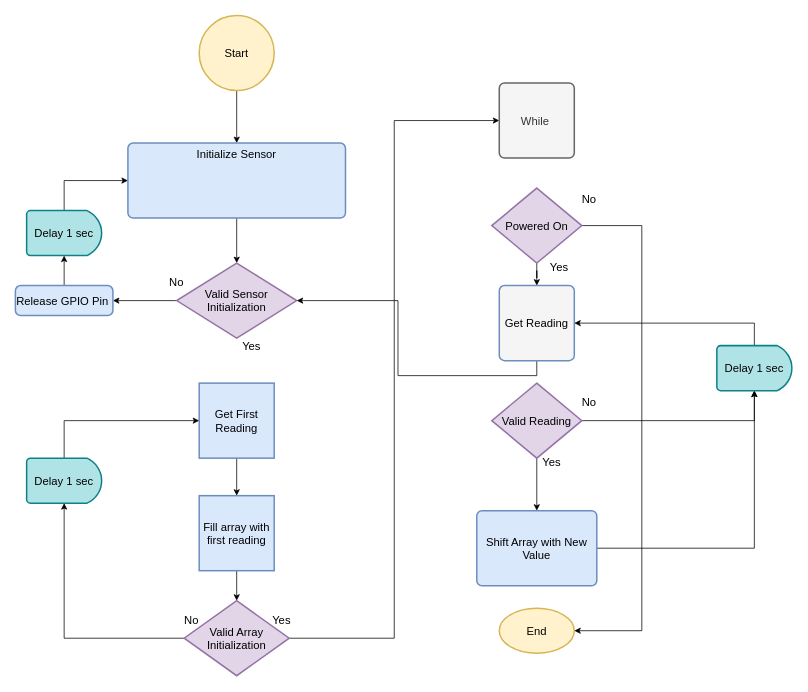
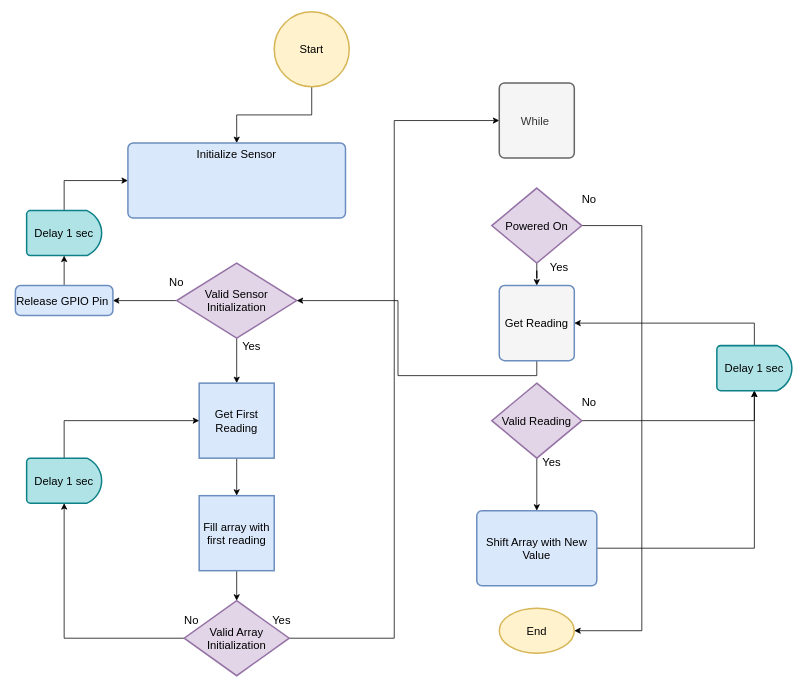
(237, 53) -> (312, 49)
(237, 238) -> none
none -> (237, 358)
